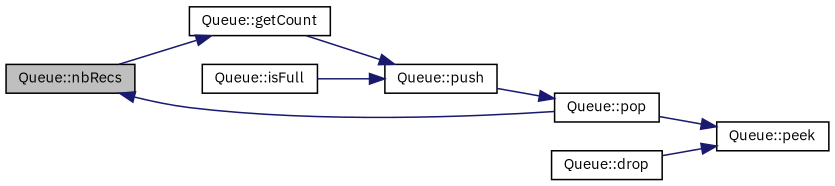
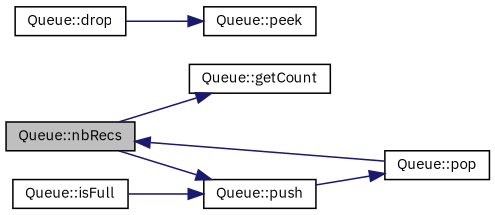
(343, 48) -> (158, 163)
(680, 120) -> none
